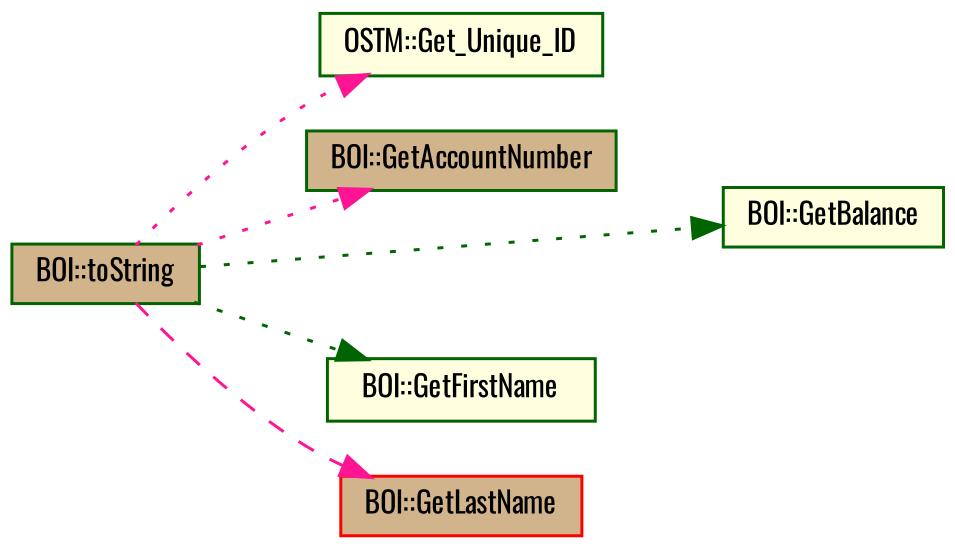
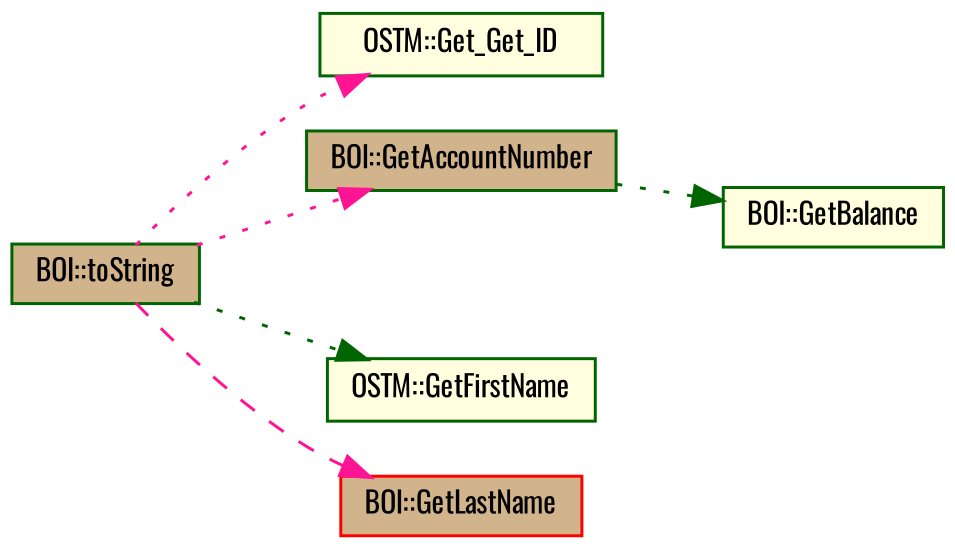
(461, 45) -> (461, 45)
(446, 247) -> (655, 190)
(461, 390) -> (461, 390)
